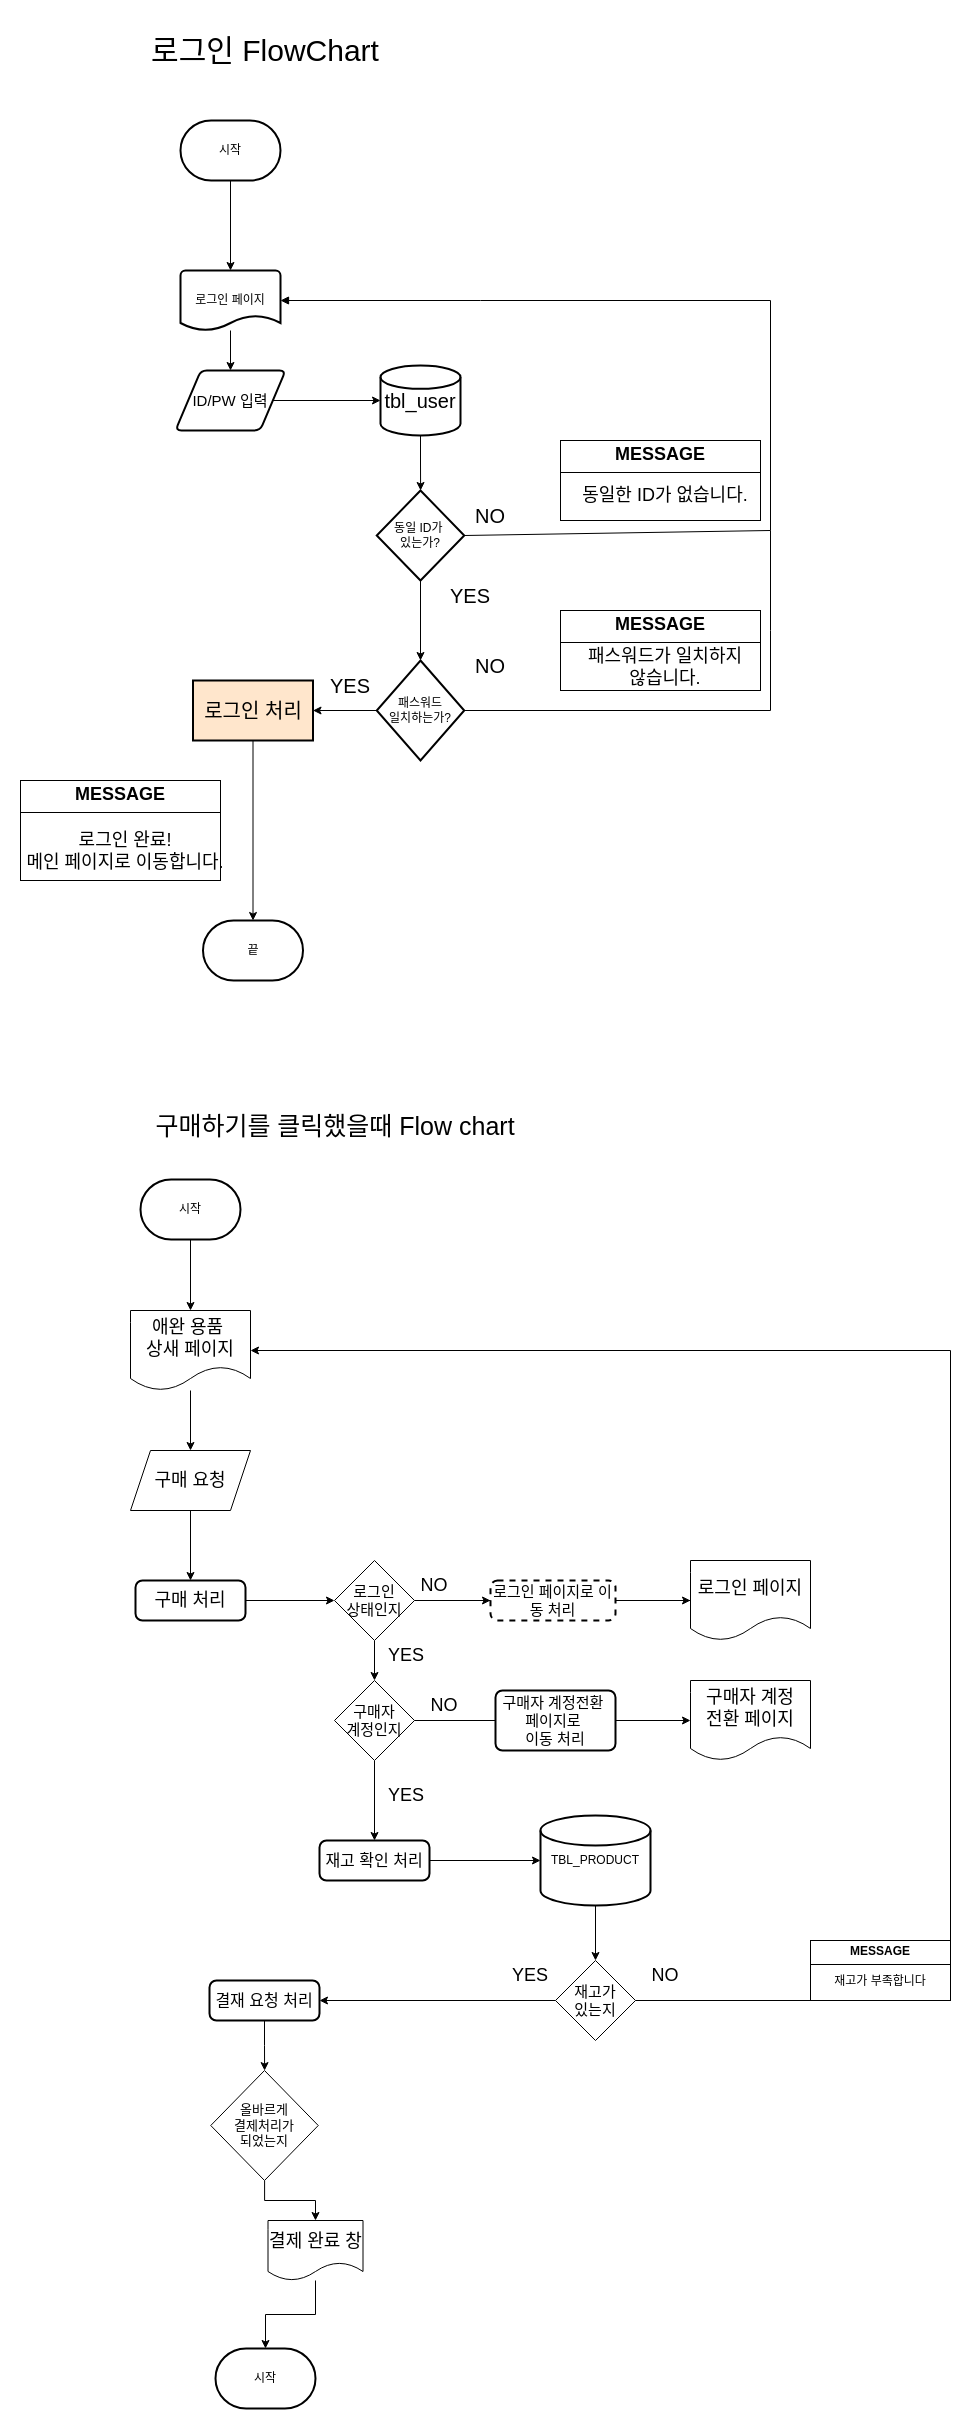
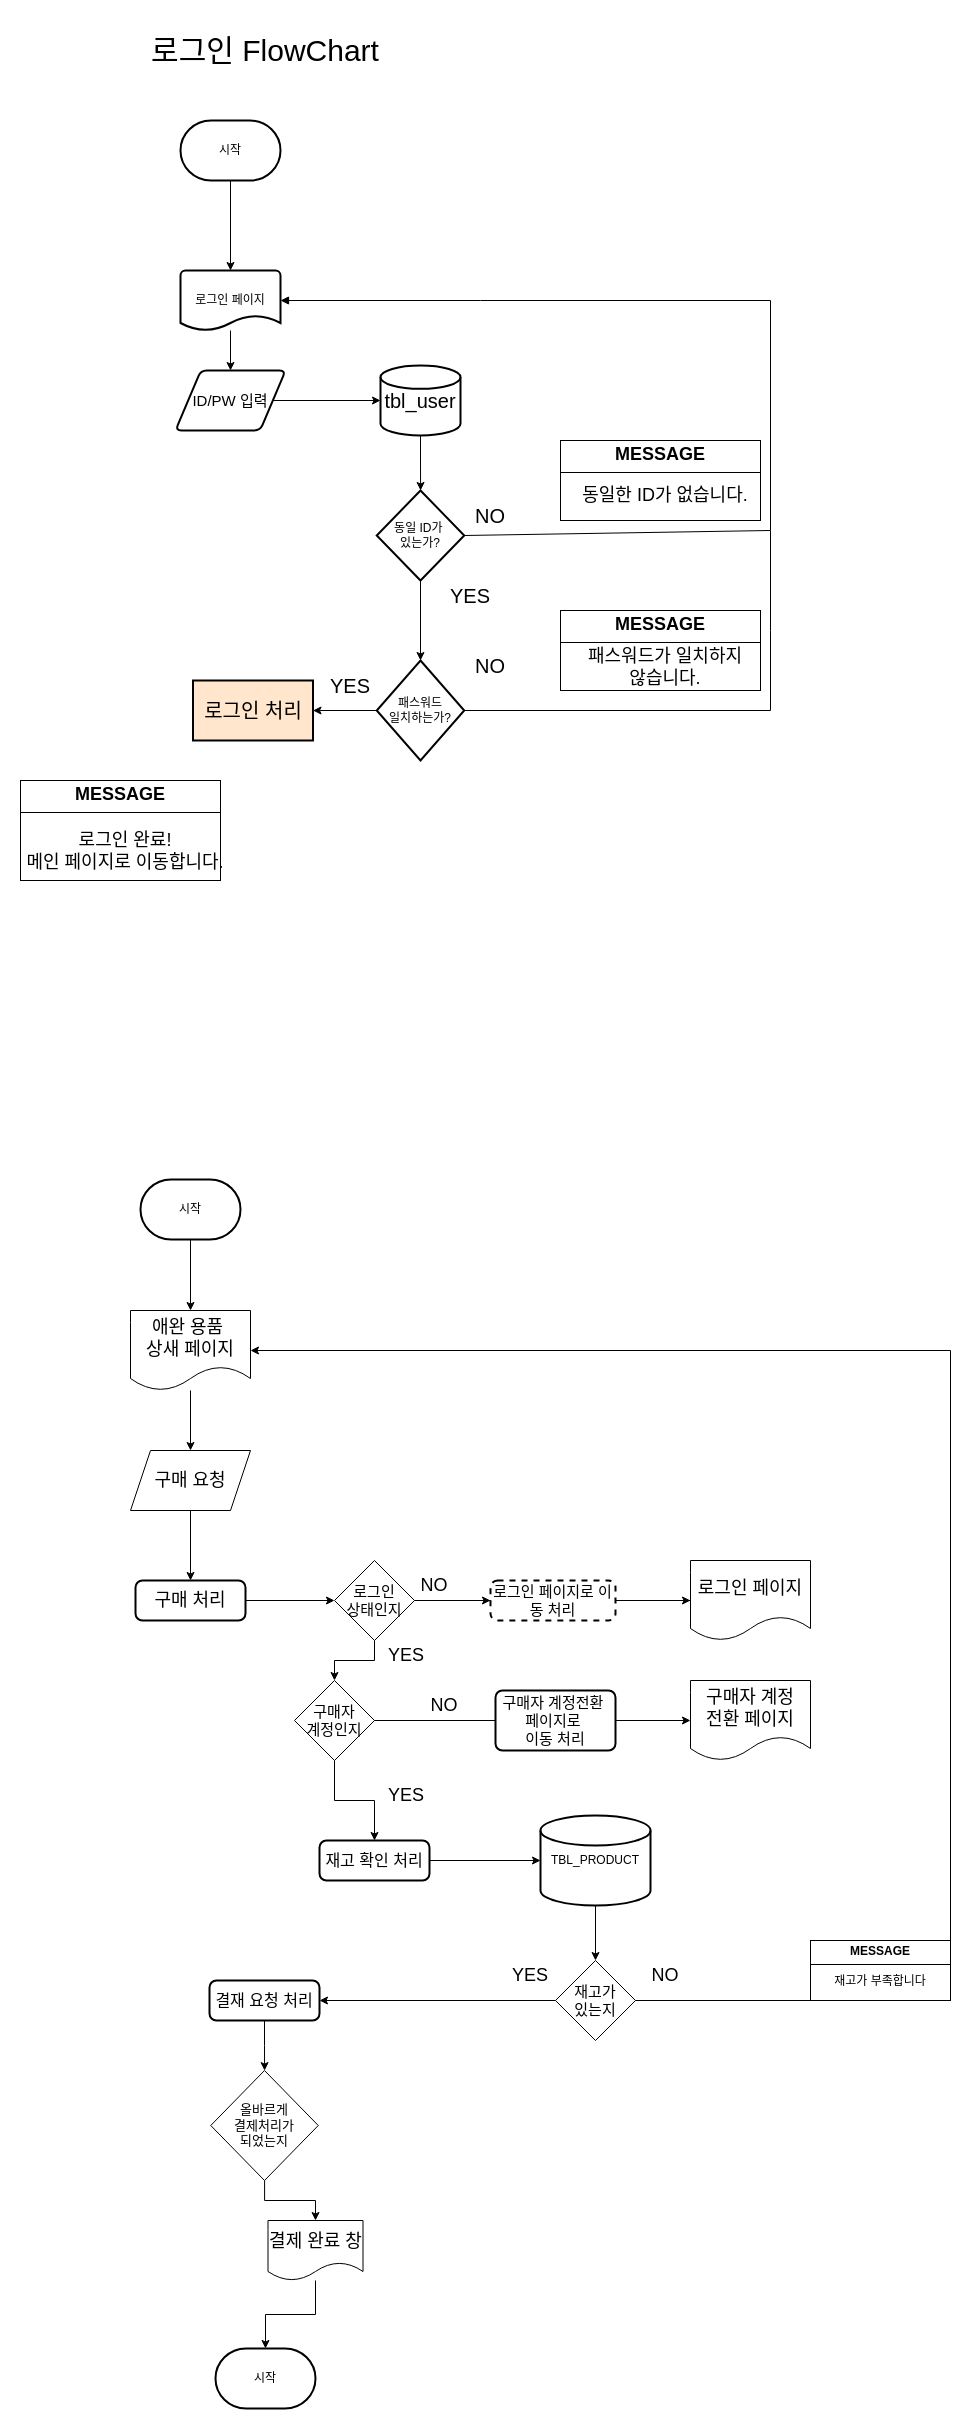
(253, 827) -> none
(253, 951) -> none
(336, 1126) -> none
(375, 1721) -> (335, 1721)
